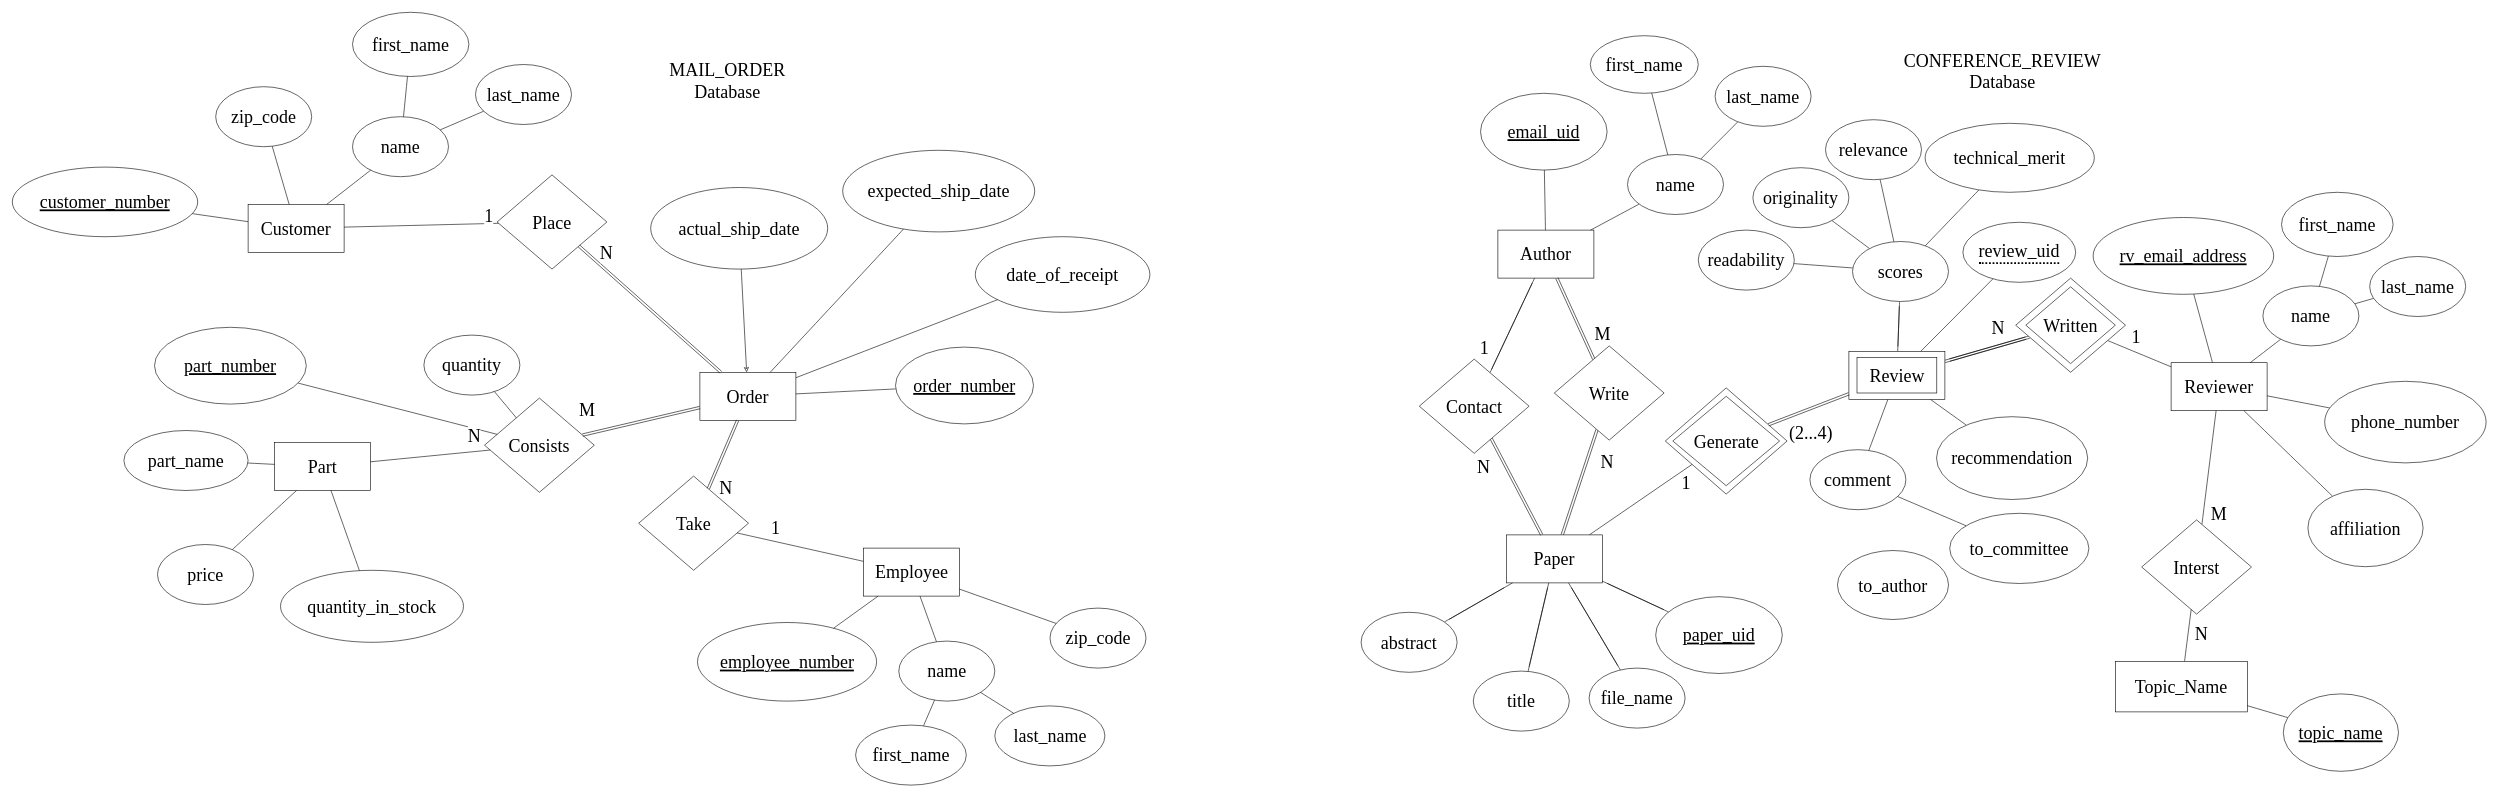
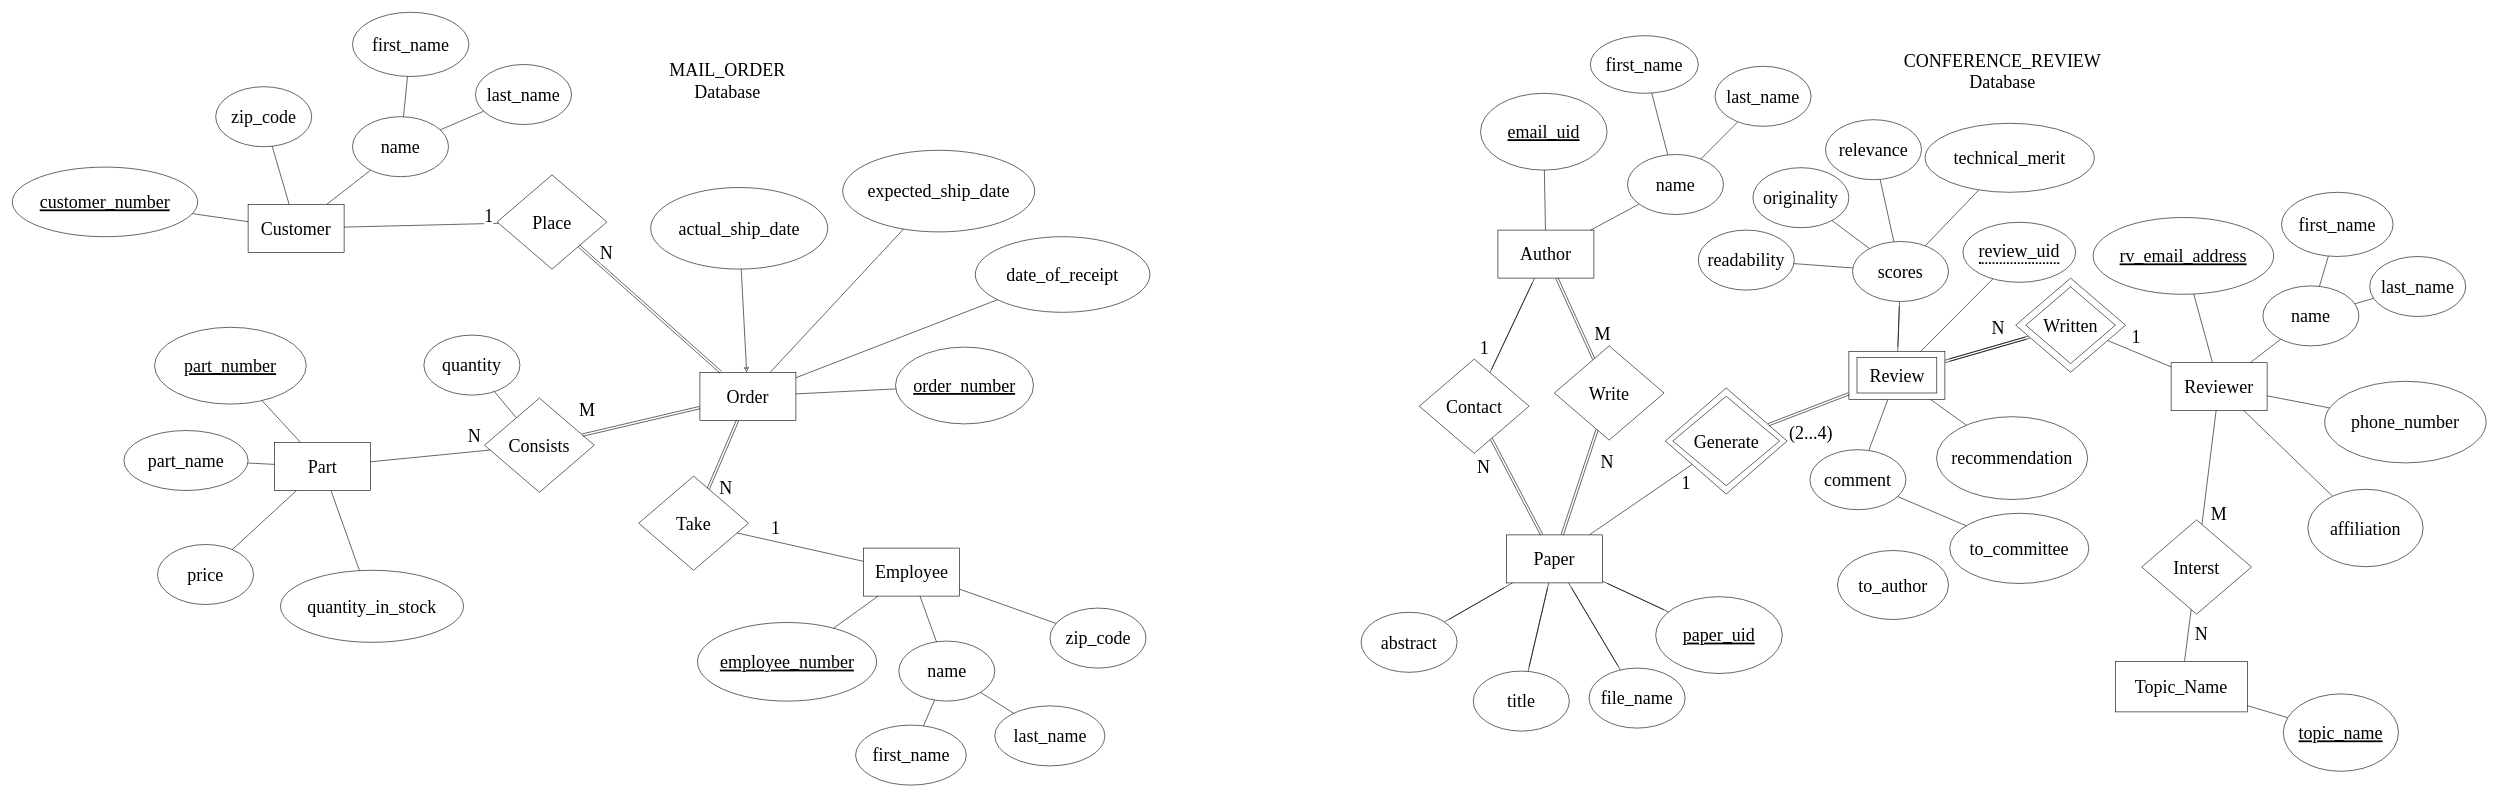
(384, 405) -> (282, 422)
